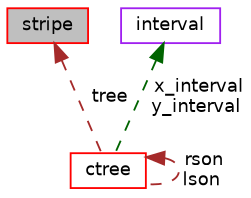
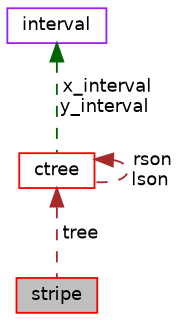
(82, 106) -> (57, 242)
